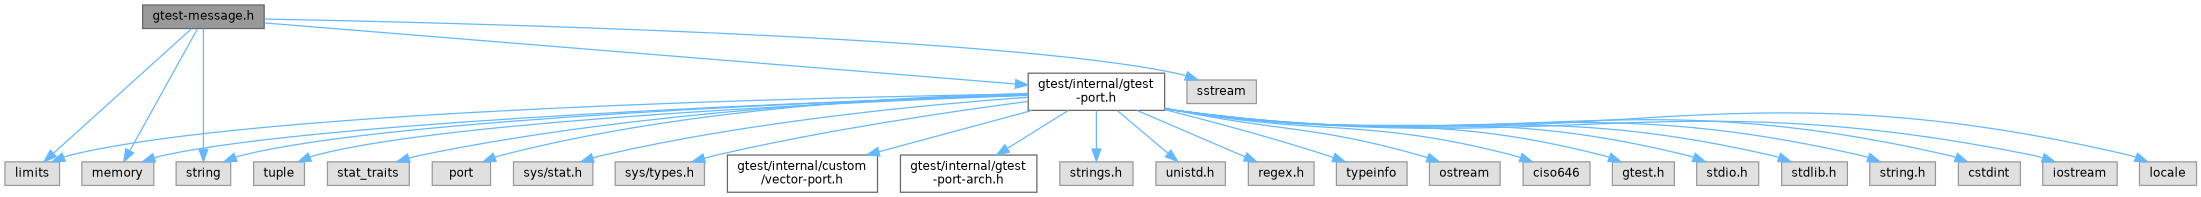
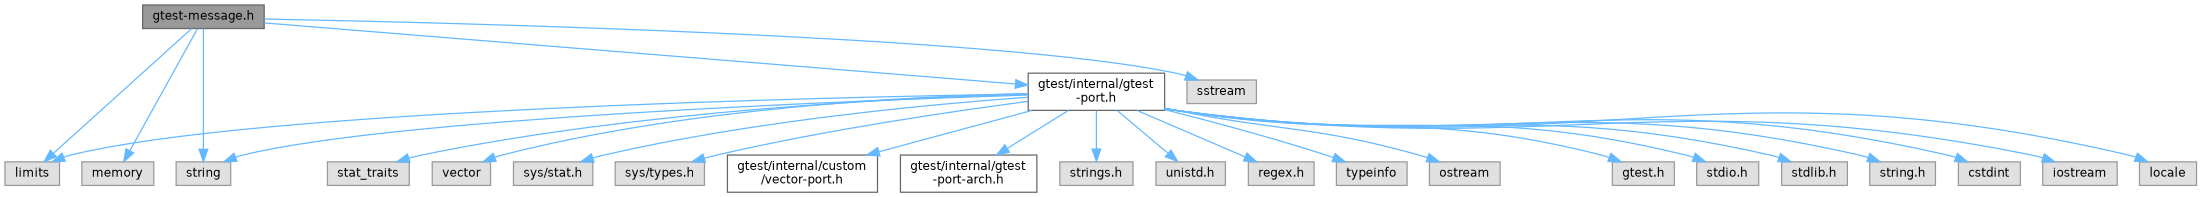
(590, 114) -> none
(279, 174) -> none
(461, 174) -> (461, 174)
(1557, 174) -> none
